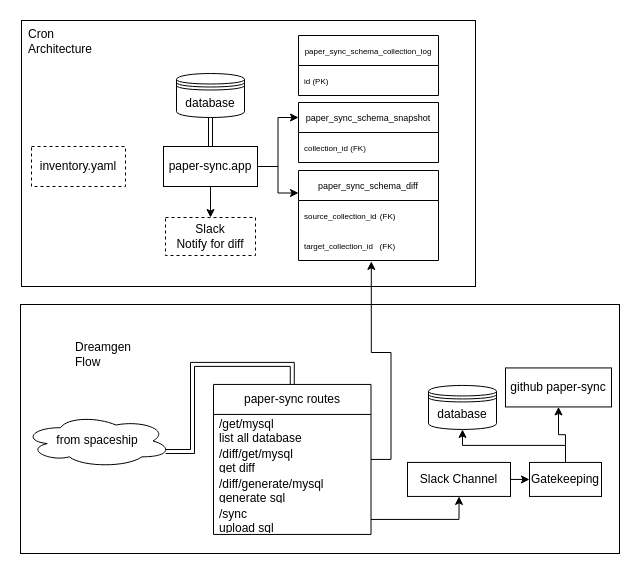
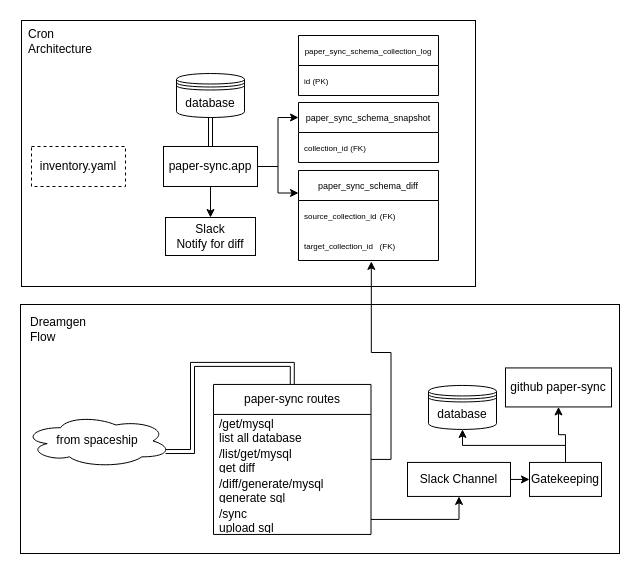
(211, 237) -> (211, 237)
(104, 355) -> (59, 330)
(267, 460) -> (265, 460)
